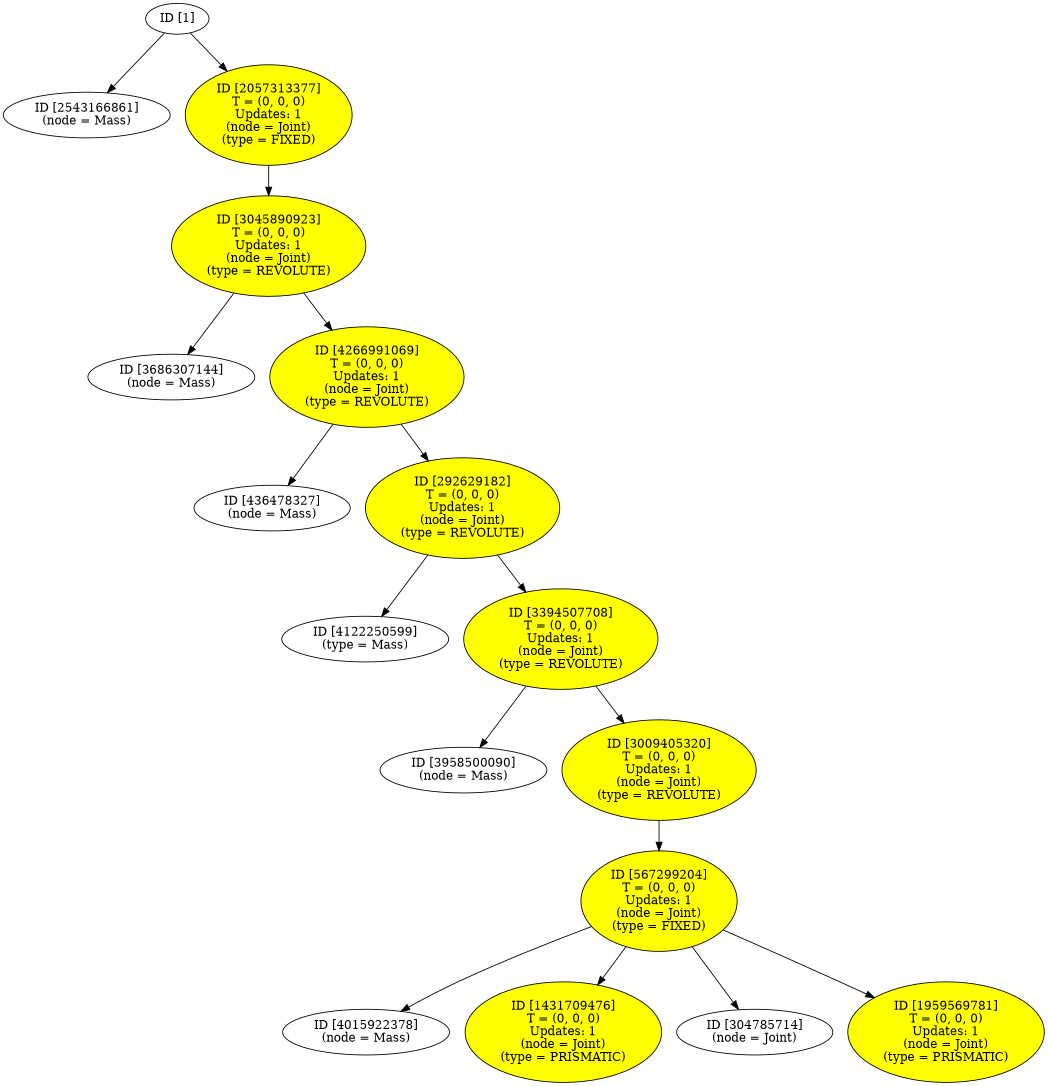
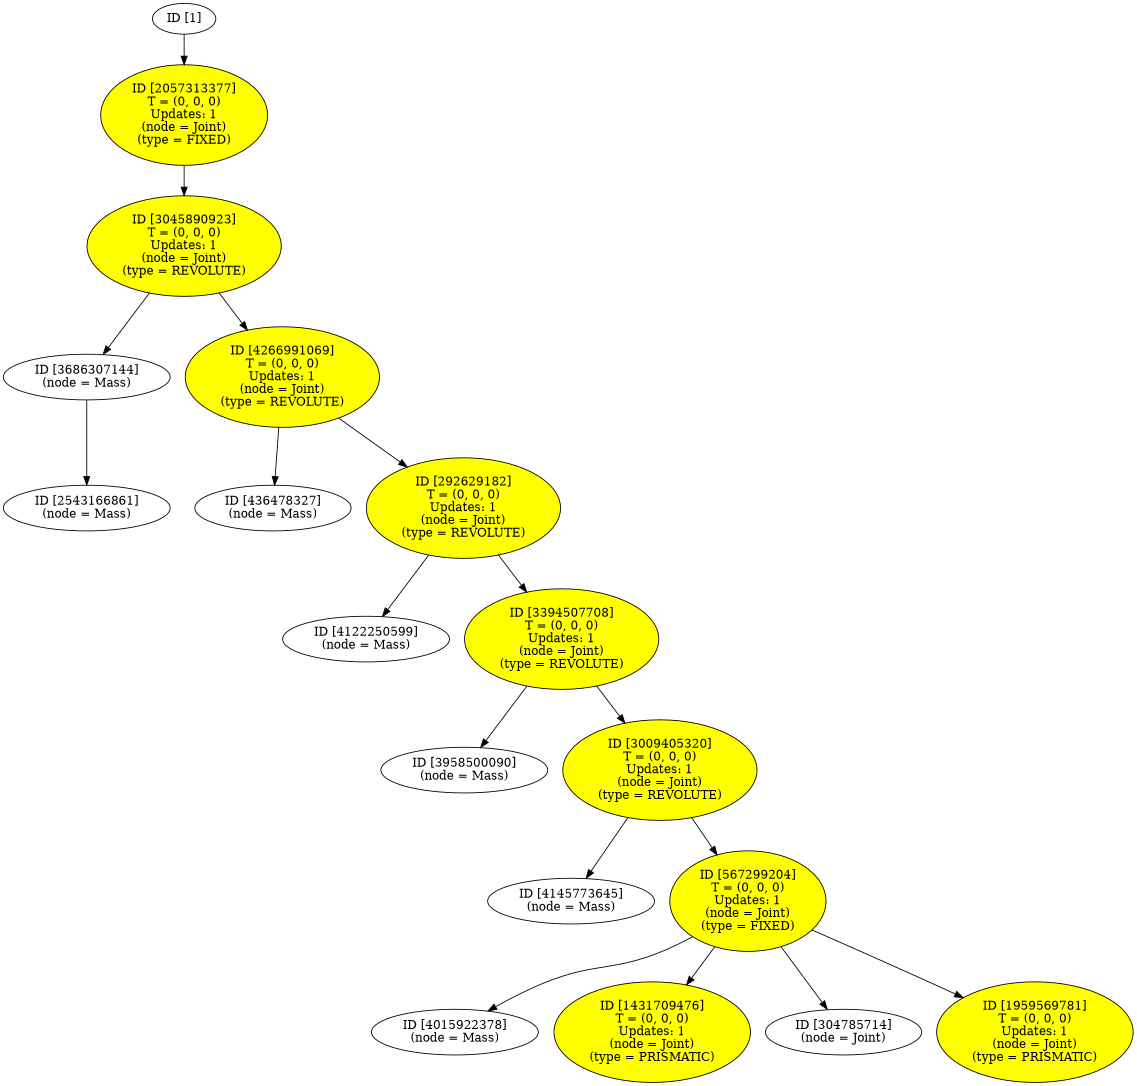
(139, 60) -> (87, 438)
(365, 639) -> (366, 639)
none -> (571, 901)
